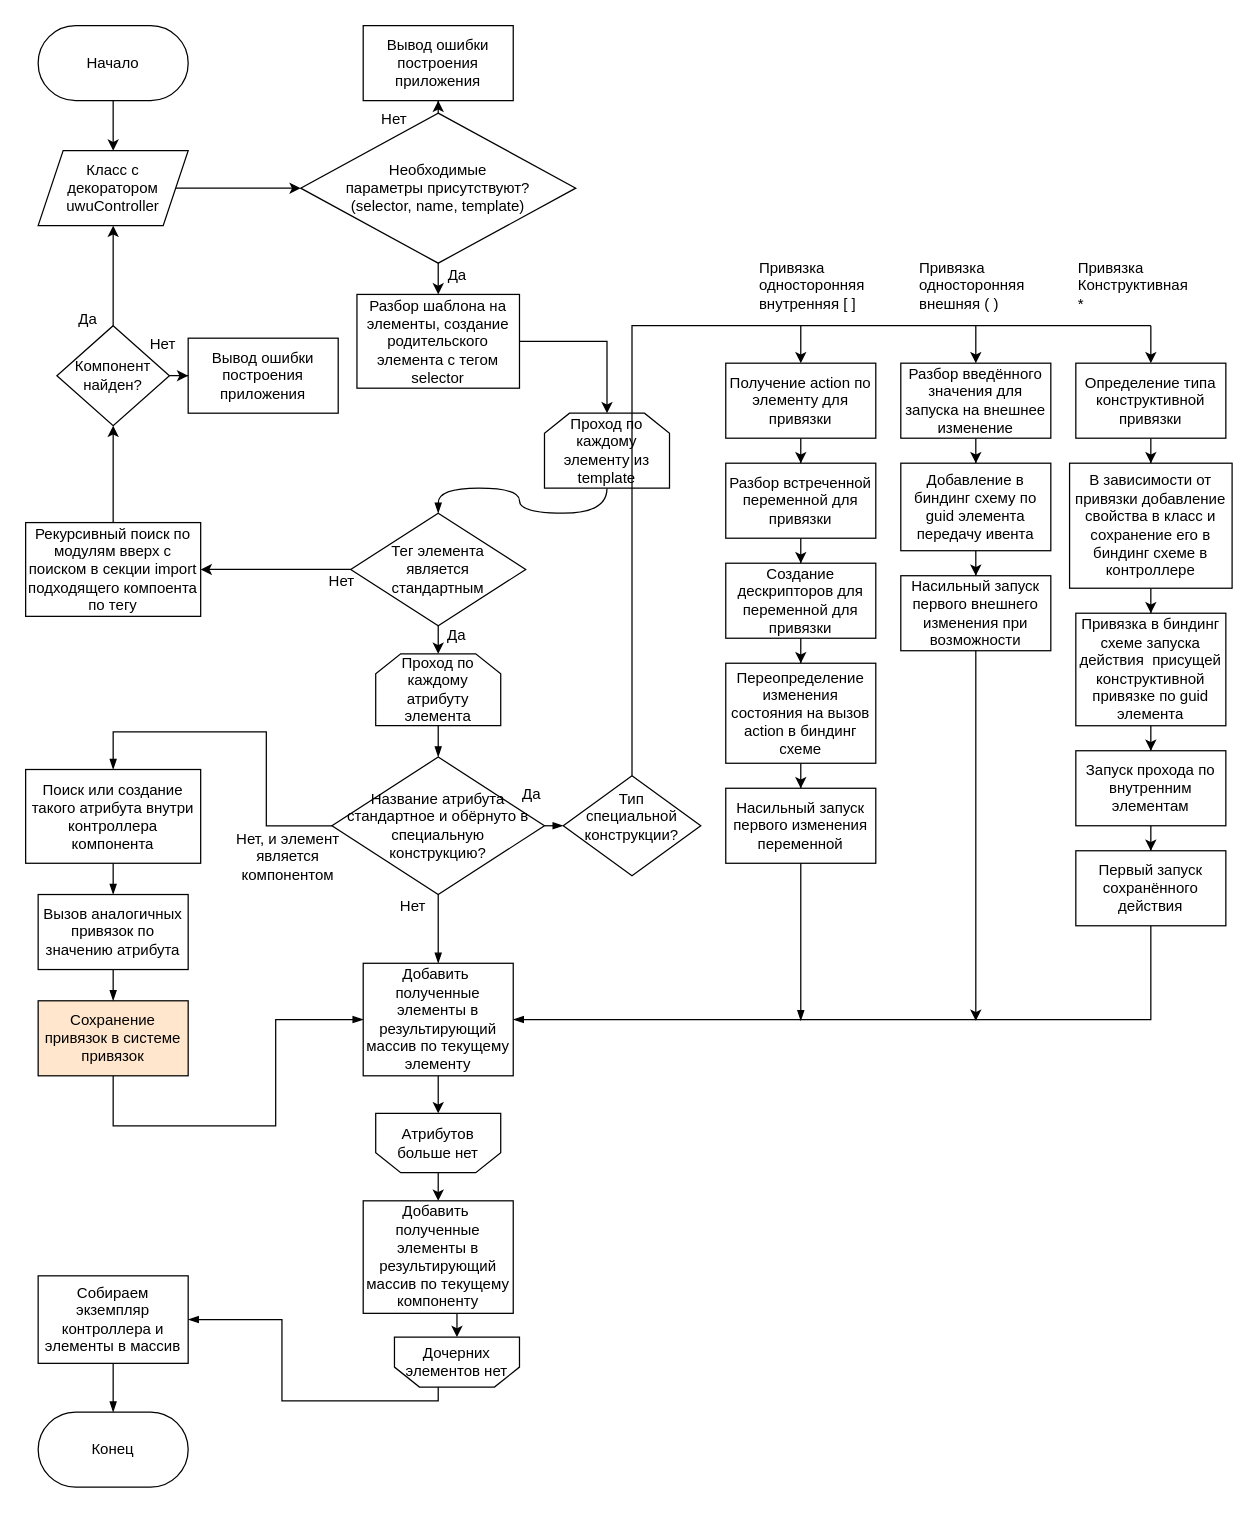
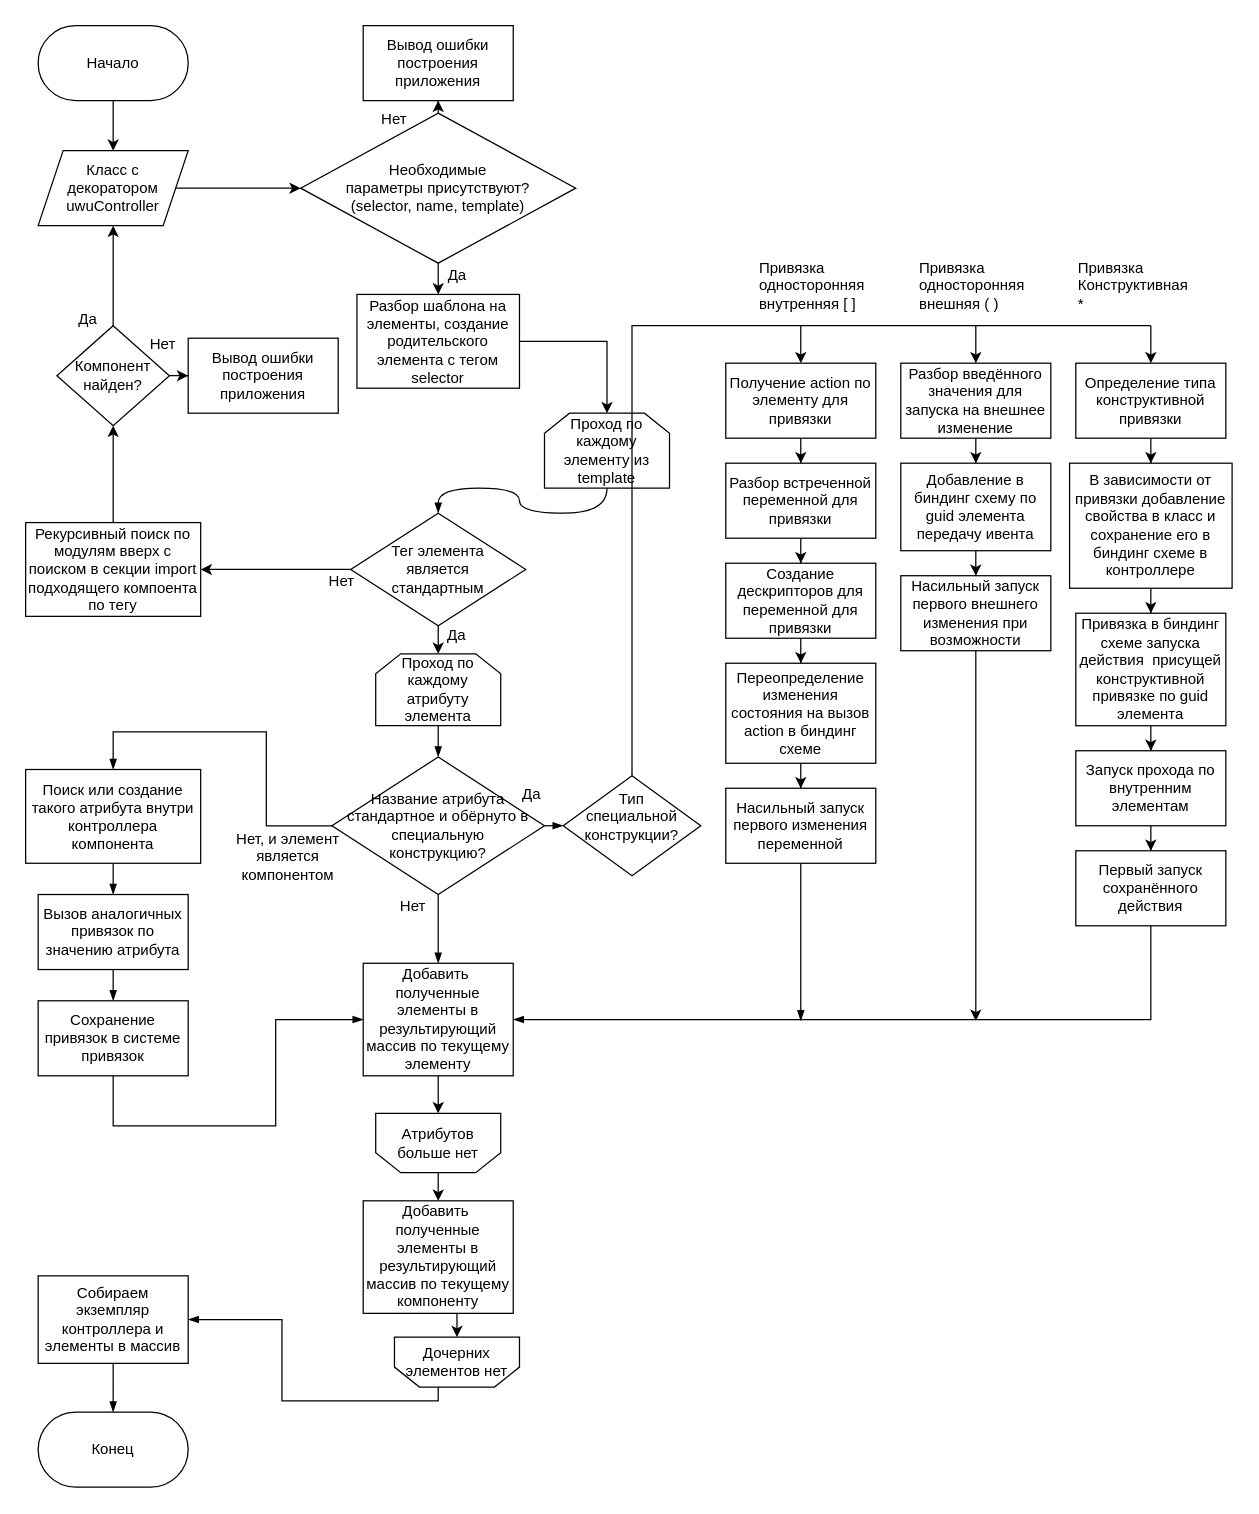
(113, 1038) -> (113, 1038)
